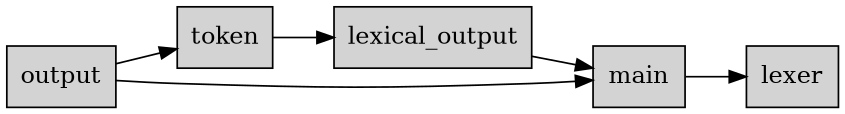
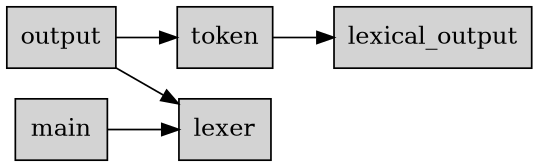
(554, 61) -> none
(346, 87) -> (140, 81)
